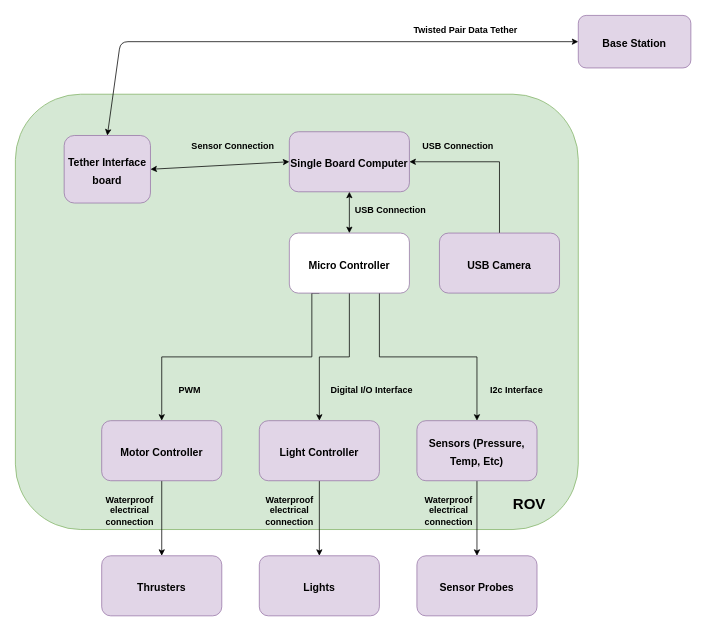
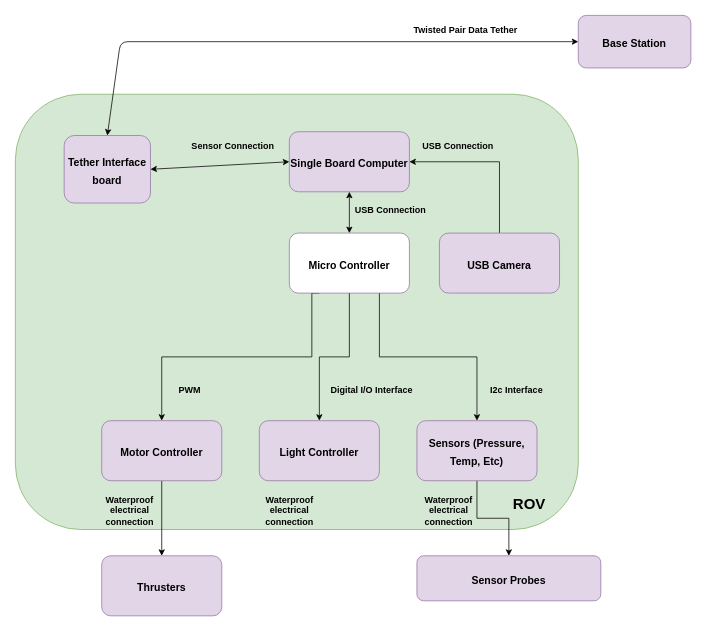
(319, 515) -> none
(319, 585) -> none
(477, 585) -> (509, 578)
